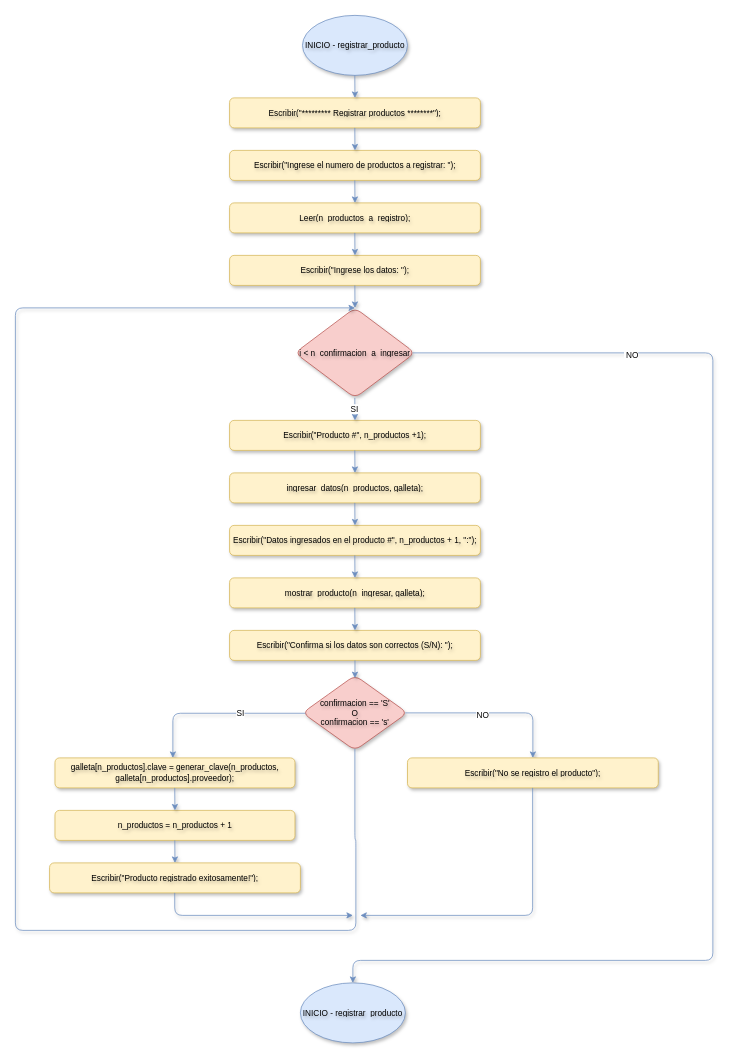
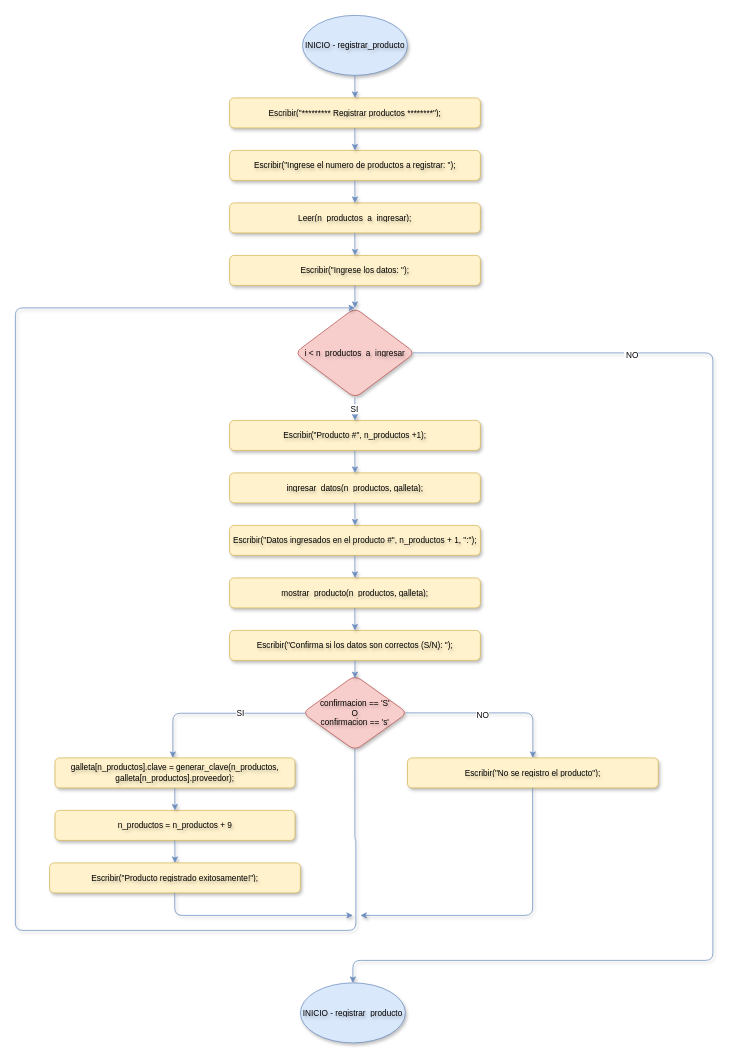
(355, 218) -> (355, 218)
(355, 353) -> (355, 353)
(355, 593) -> (355, 593)
(175, 825) -> (175, 825)
